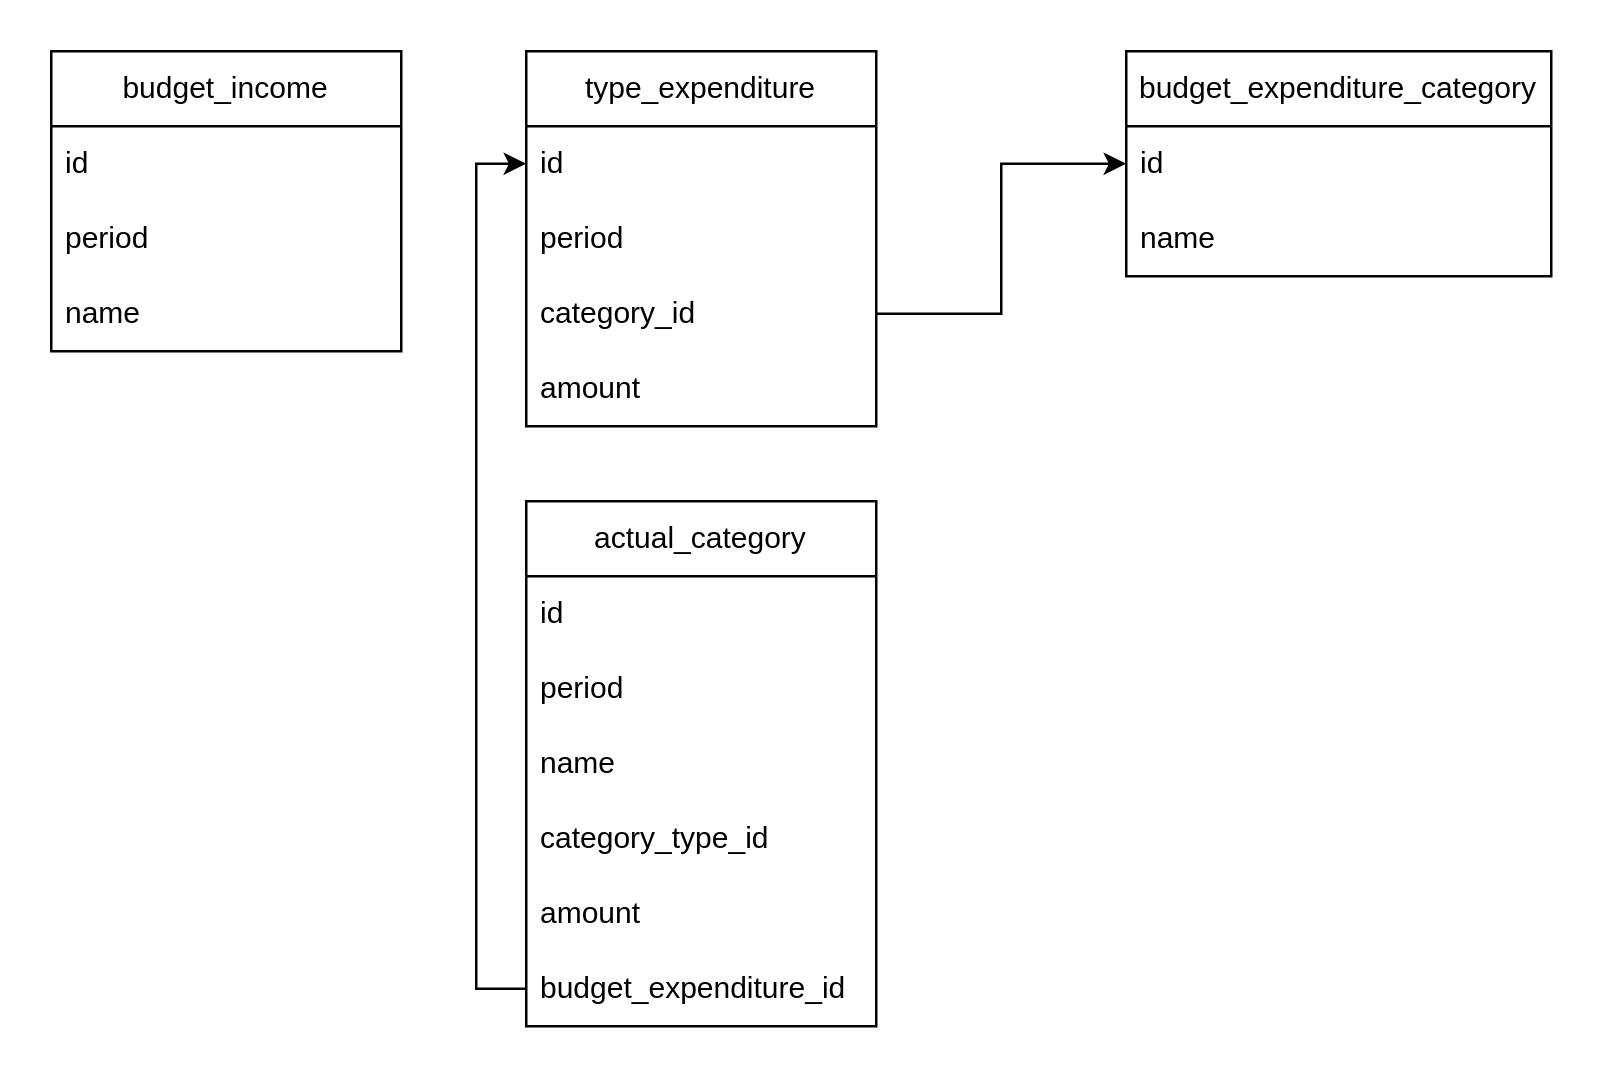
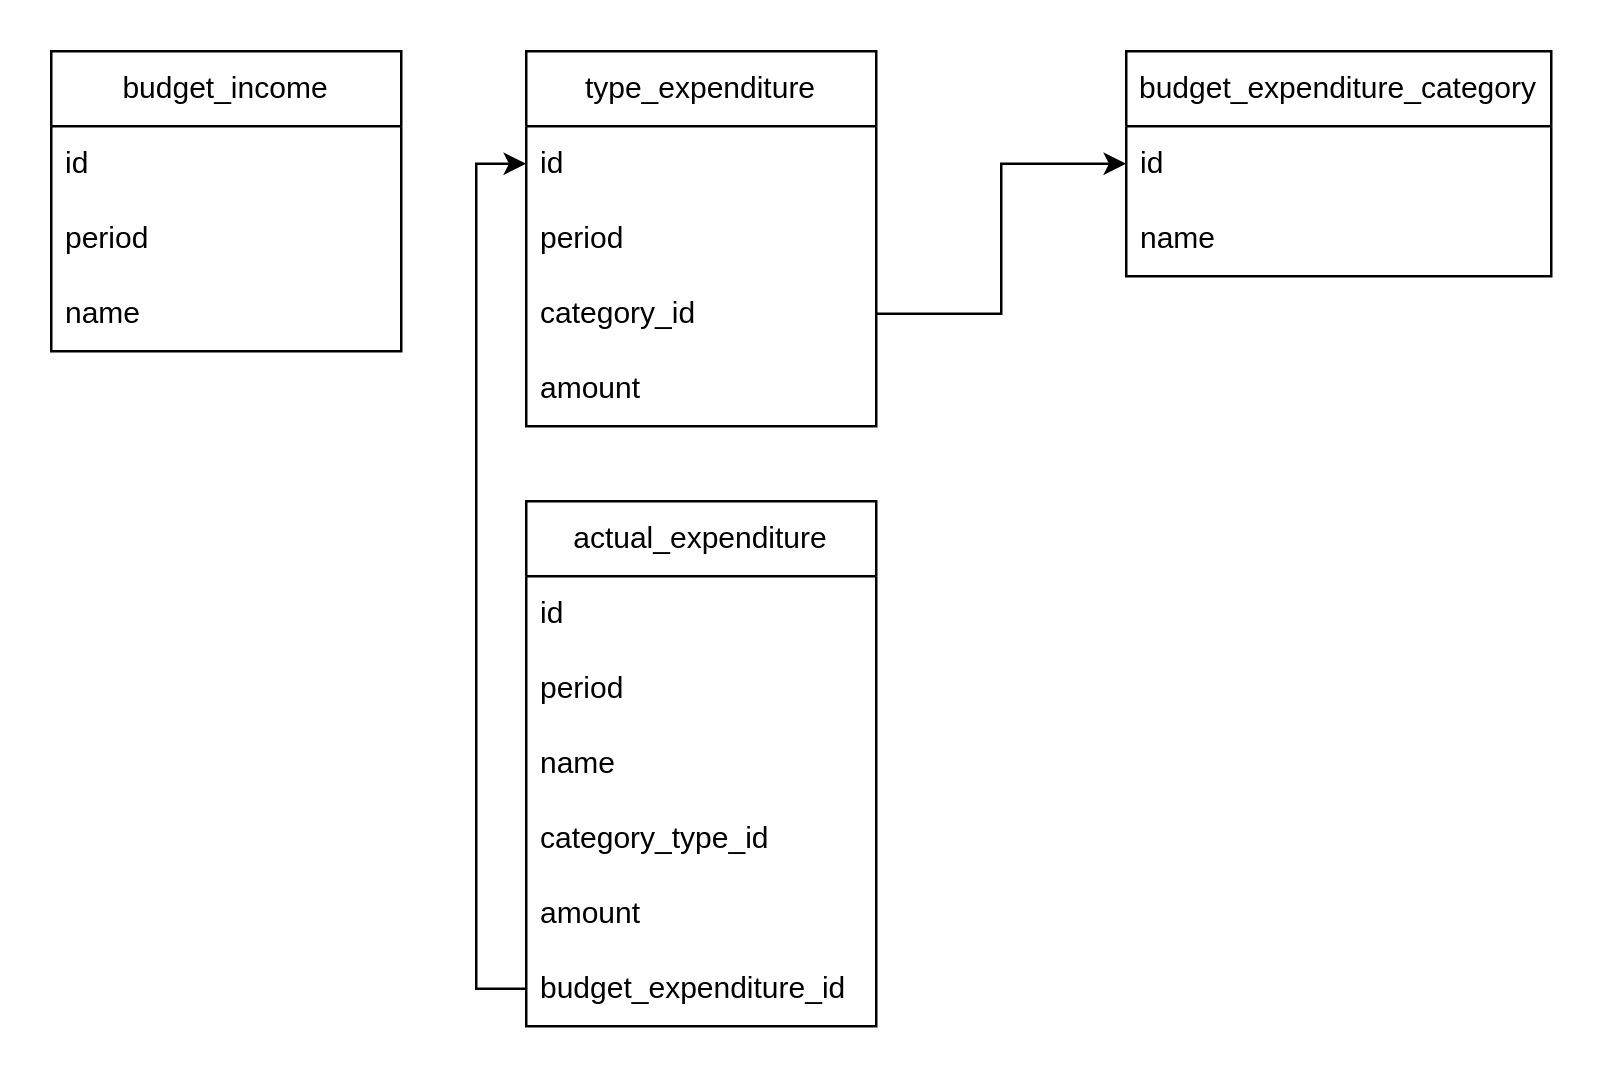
(701, 539) -> (701, 539)
